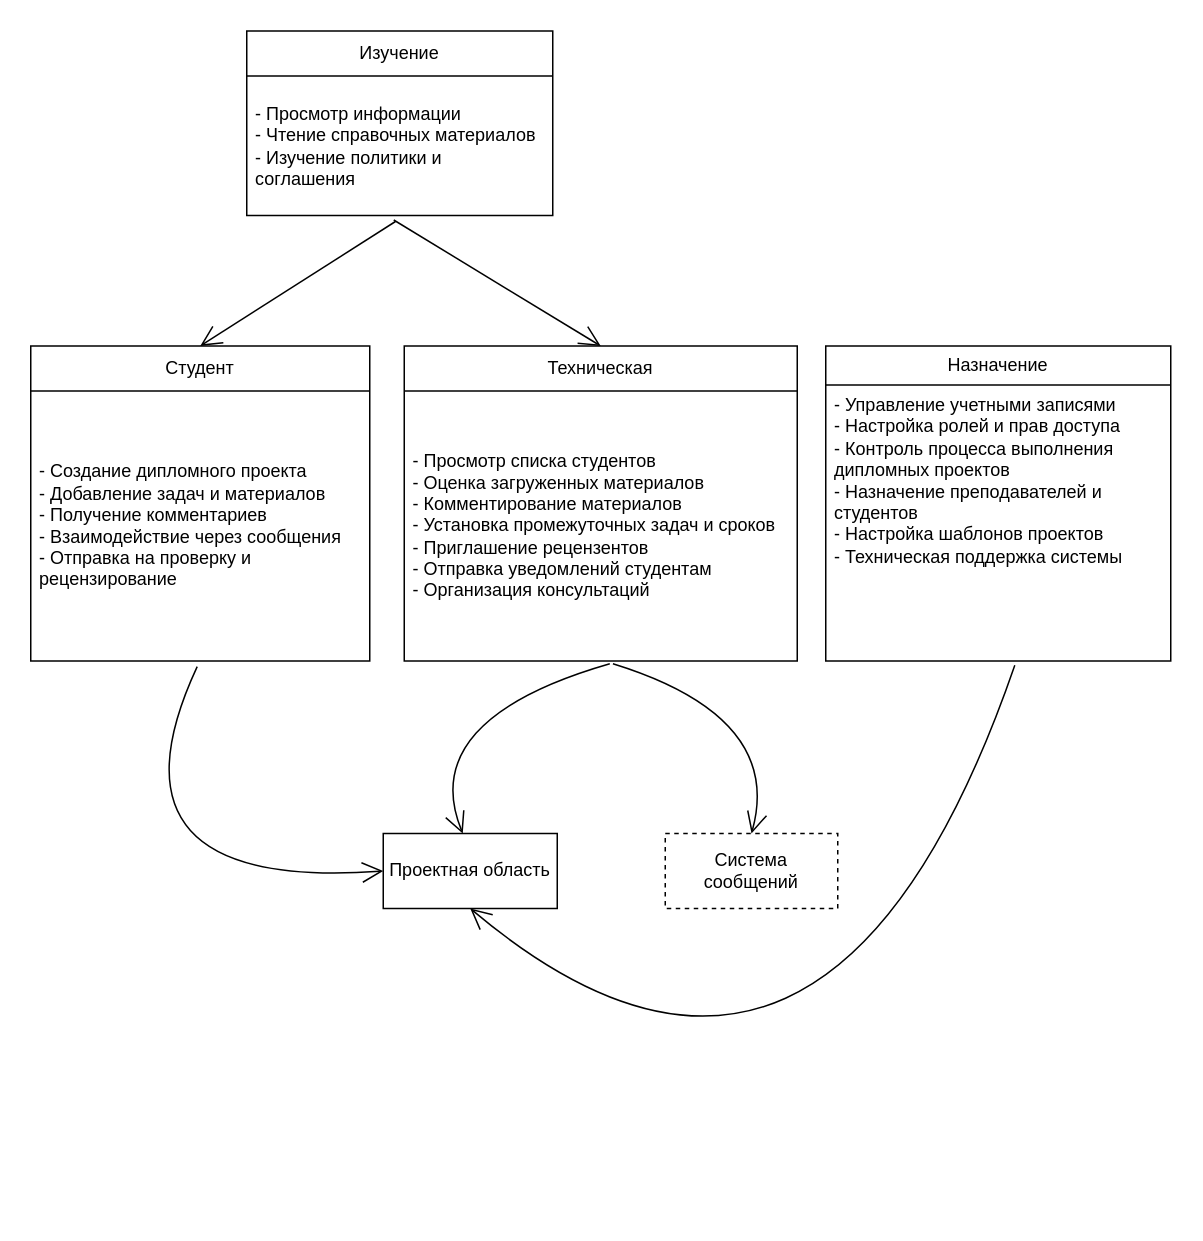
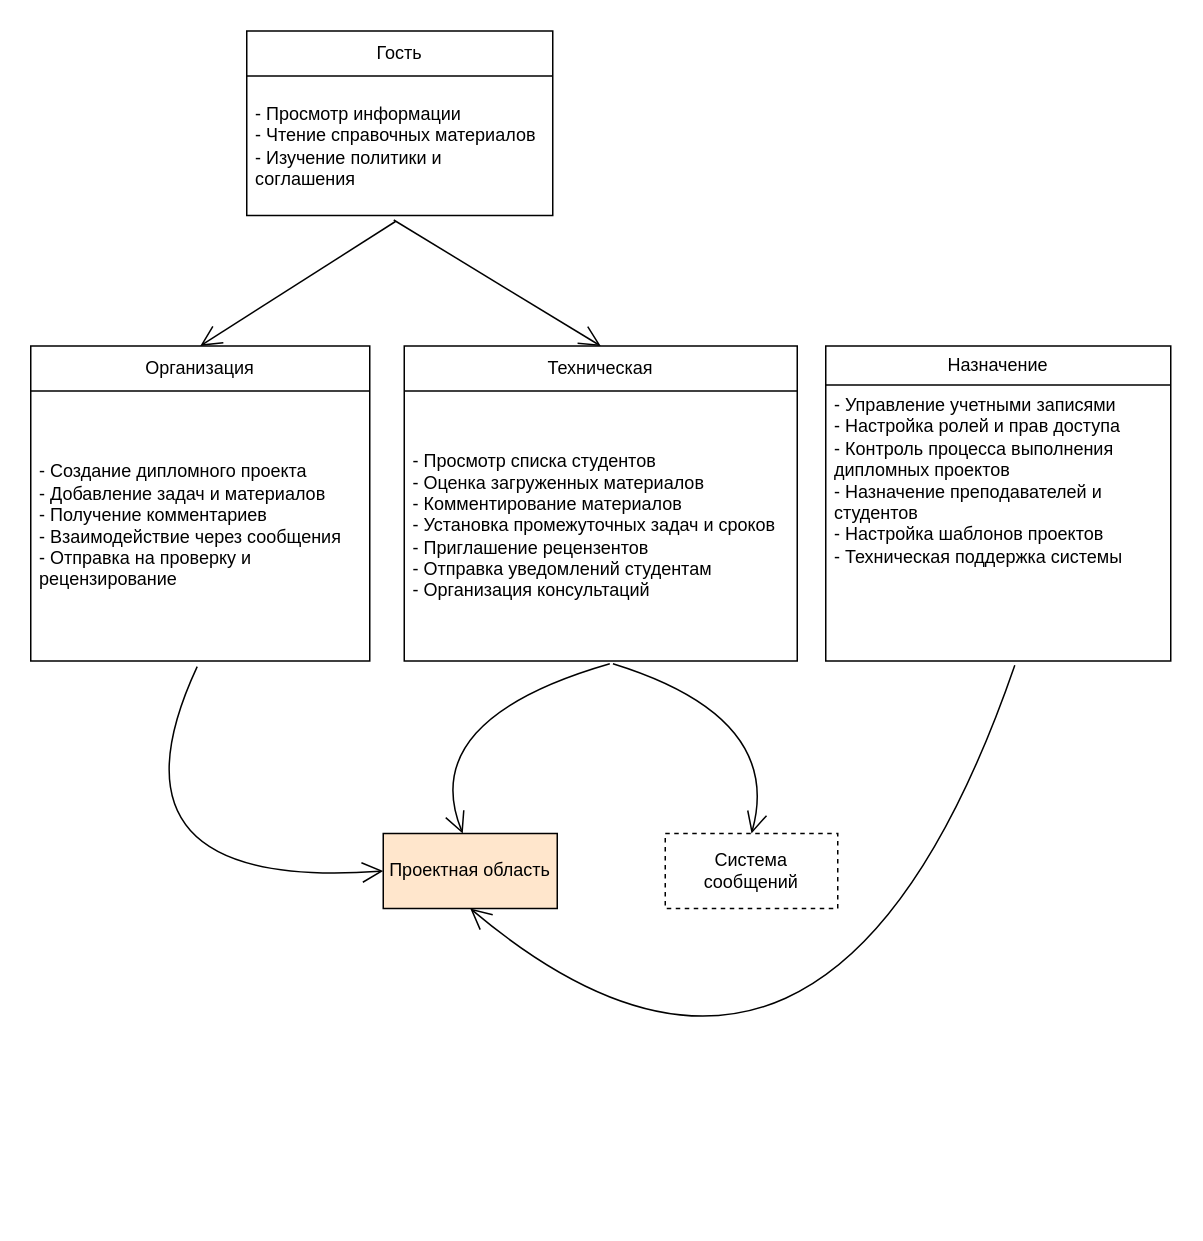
(400, 53) -> (400, 53)
(200, 368) -> (200, 368)
(470, 871) -> (470, 871)
